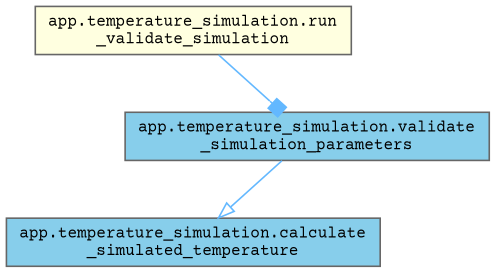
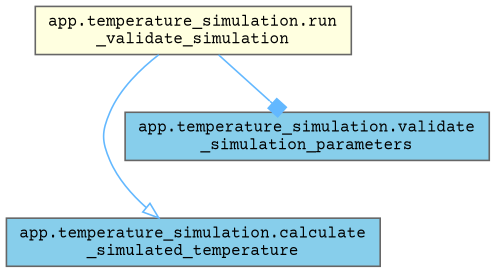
(256, 184) -> (105, 128)
